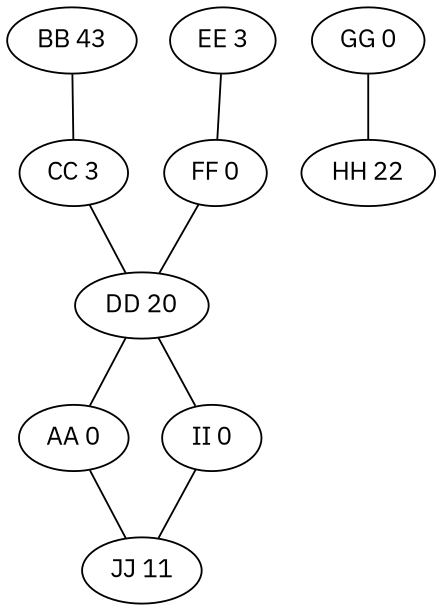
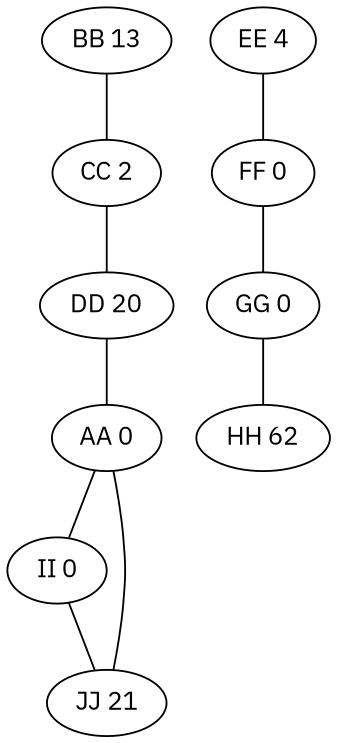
(72, 40) -> (107, 40)
(223, 40) -> (263, 40)
(74, 173) -> (107, 173)
(368, 173) -> (263, 438)
(179, 239) -> (263, 239)
(177, 372) -> (82, 504)
(142, 570) -> (107, 703)
